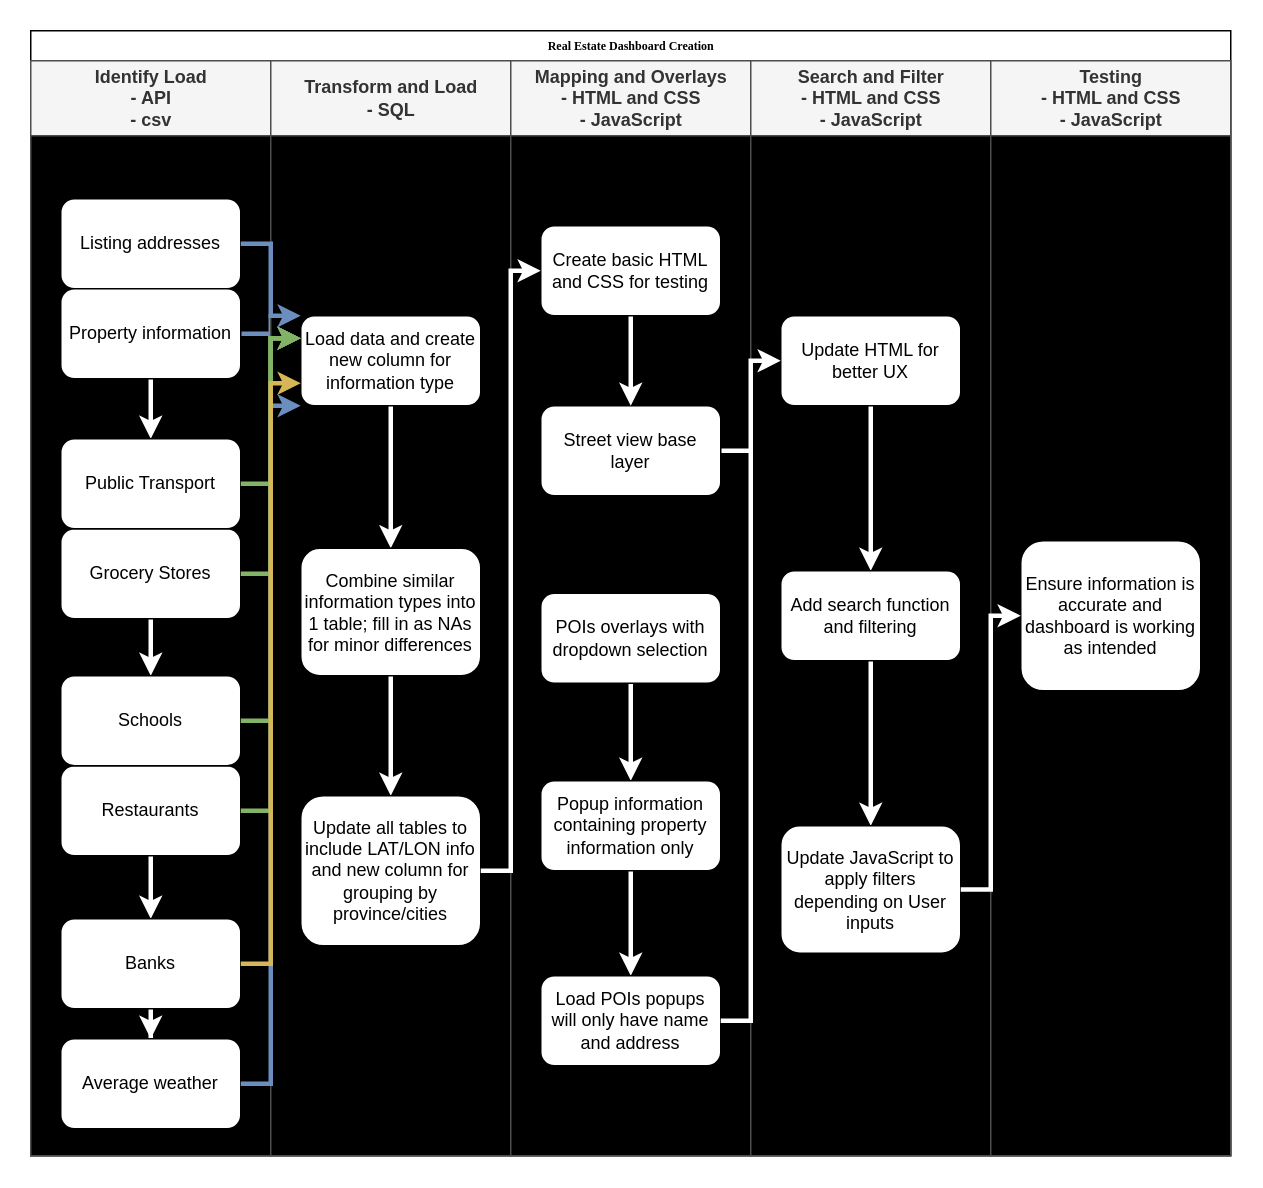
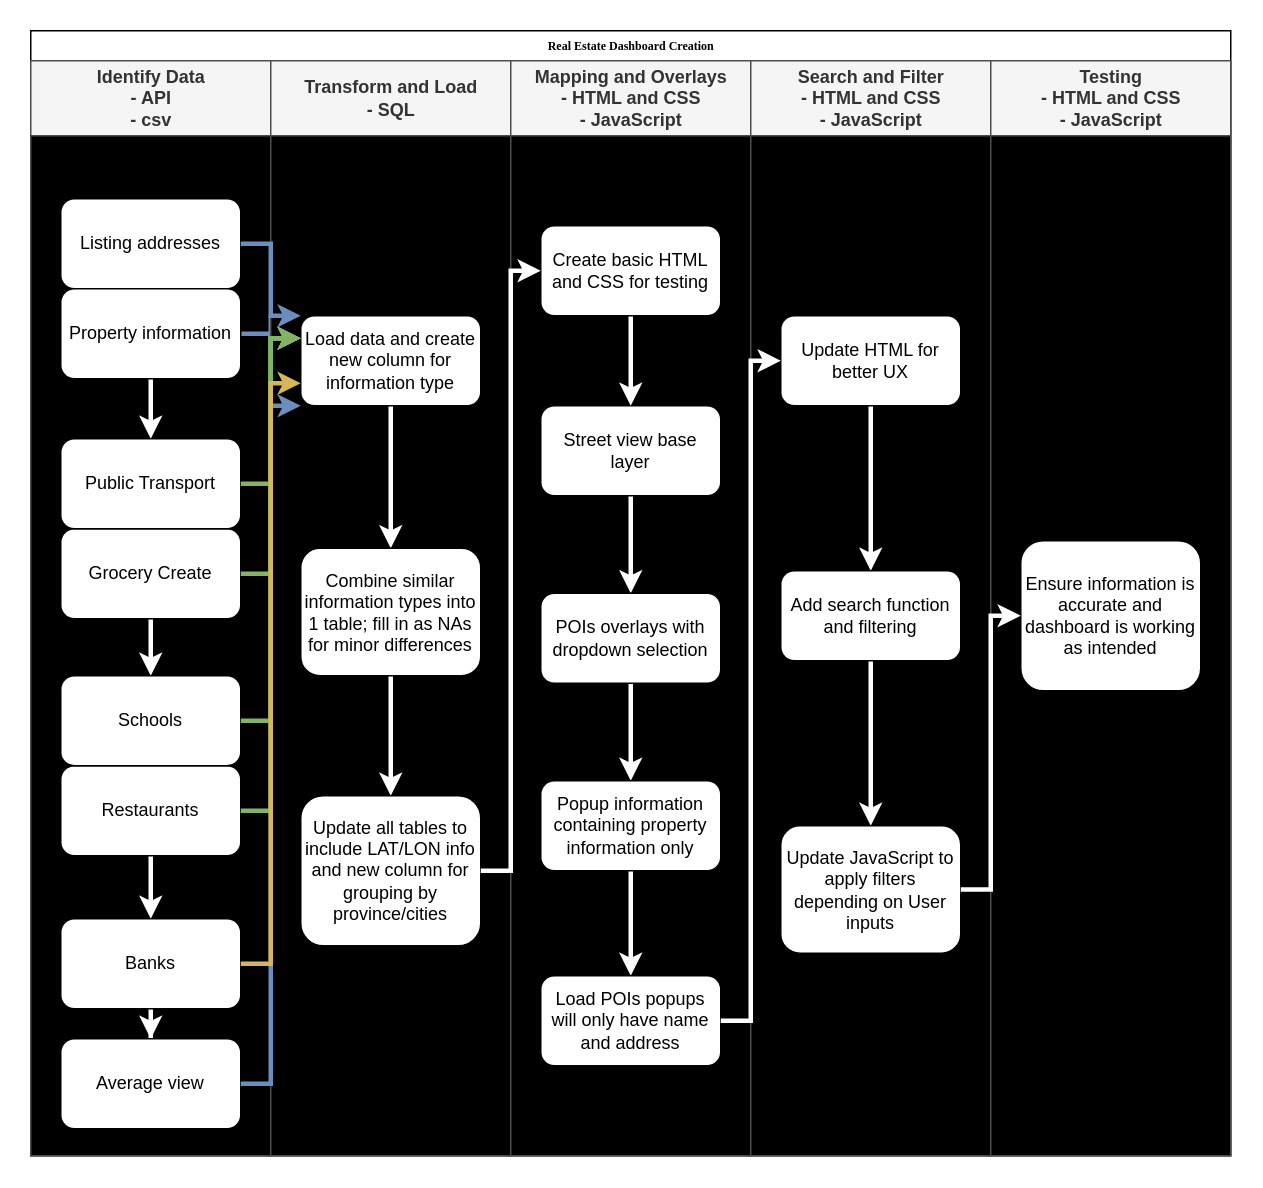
(152, 98) -> (152, 98)
(734, 451) -> (631, 537)
(151, 574) -> (151, 574)
(151, 1084) -> (151, 1084)
